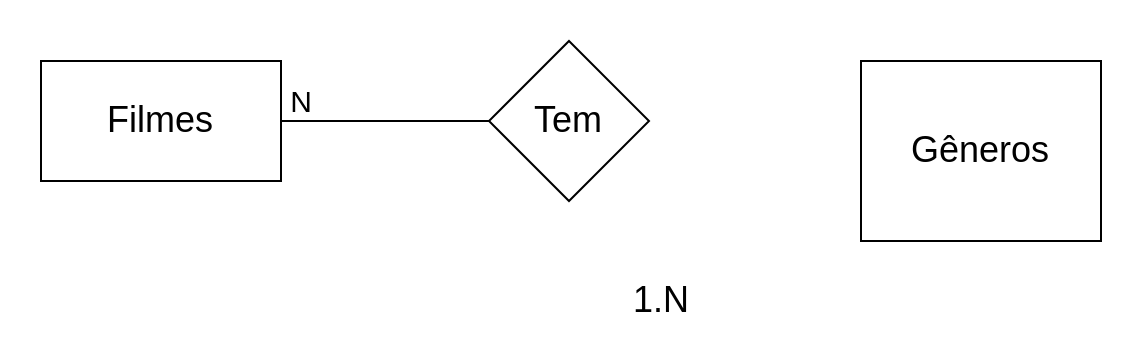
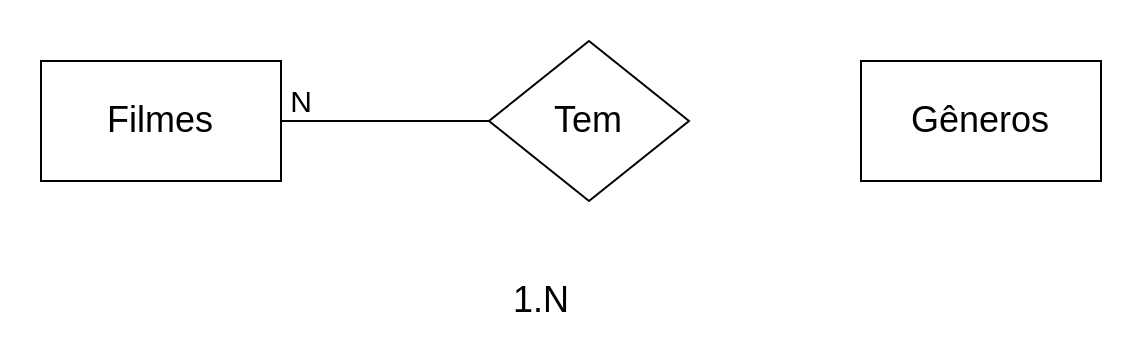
(569, 121) -> (589, 121)
(981, 151) -> (981, 121)
(661, 301) -> (541, 301)
